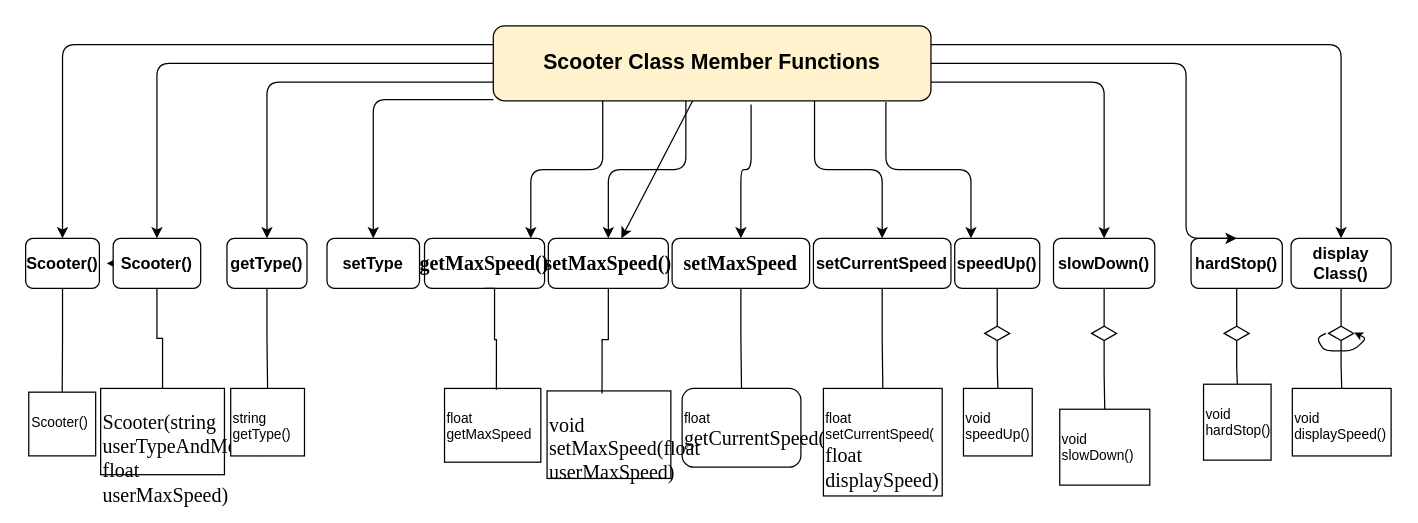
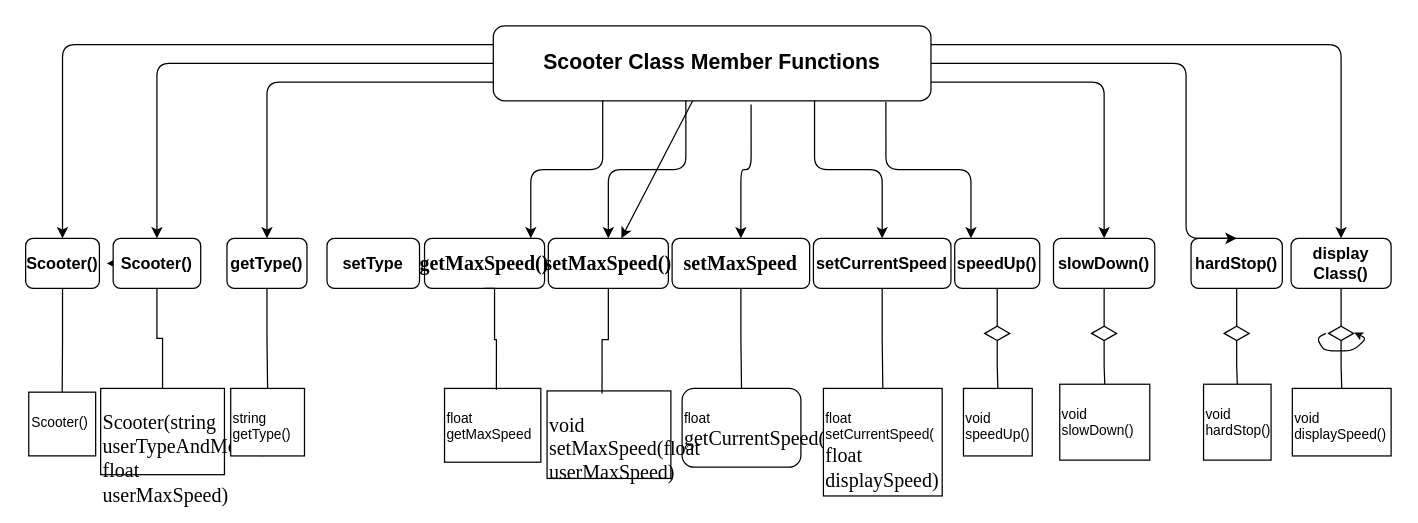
(712, 63) -> (712, 63)
(373, 110) -> none
(1104, 447) -> (1104, 422)
